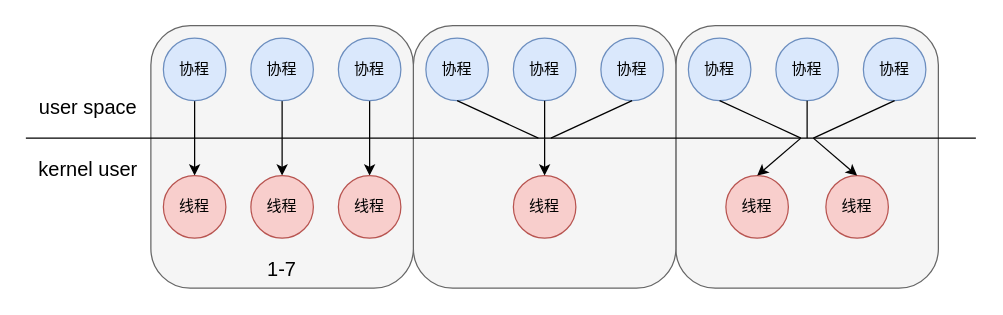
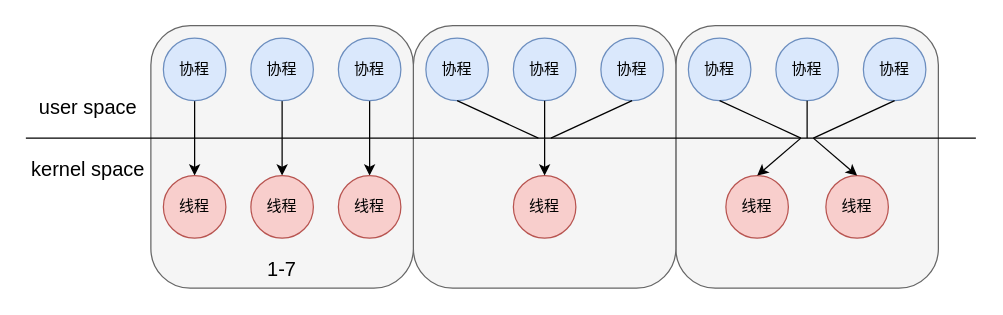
(88, 169) -> (88, 169)
